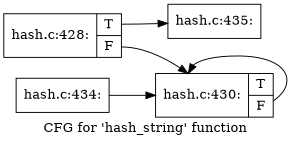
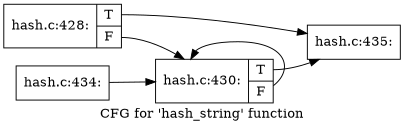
none -> (292, 68)
